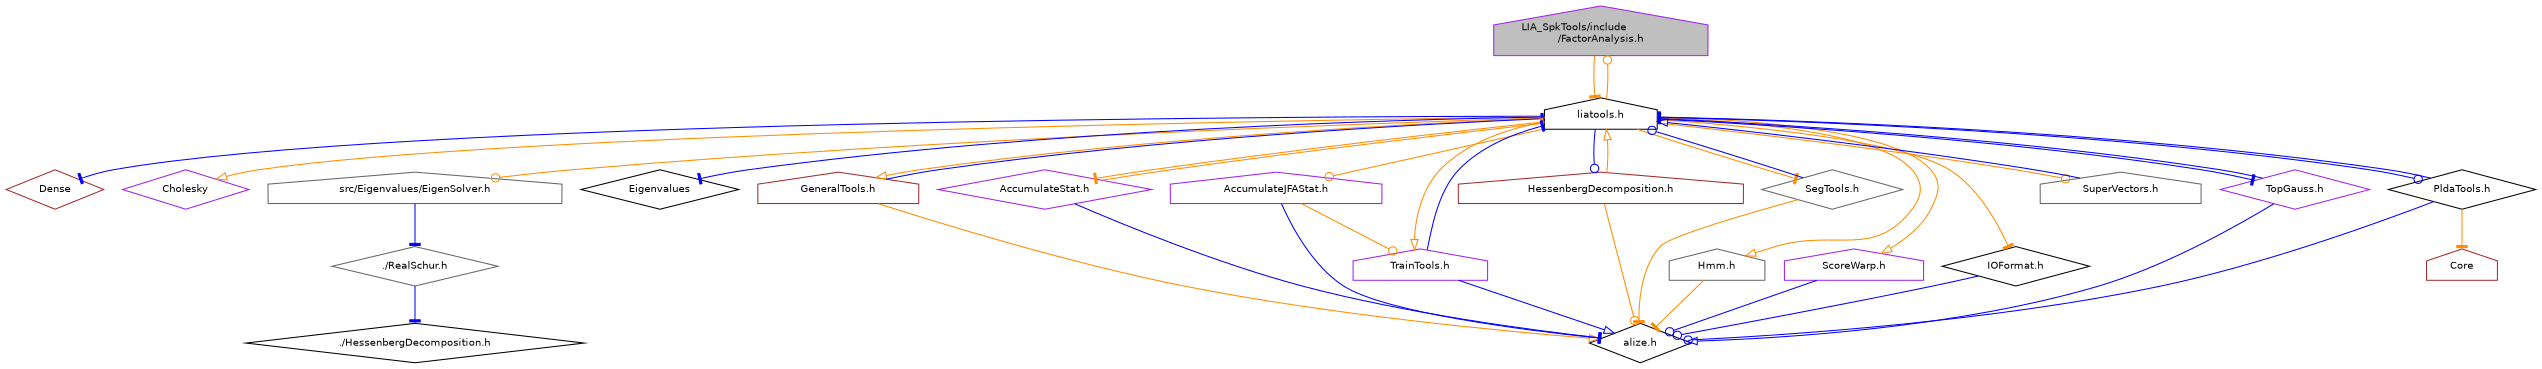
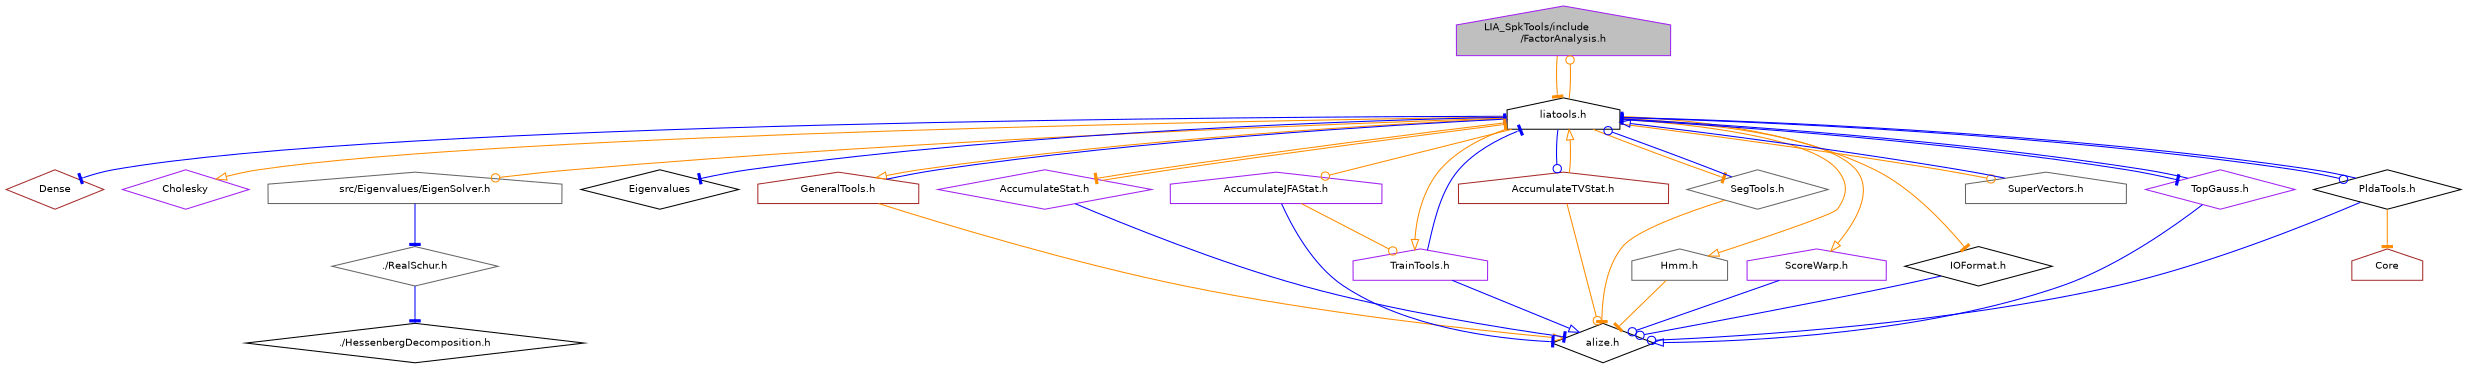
(1601, 190) -> (1564, 190)
